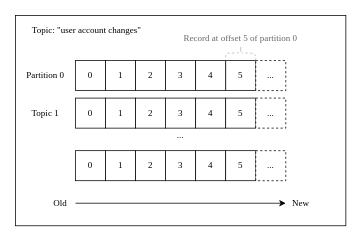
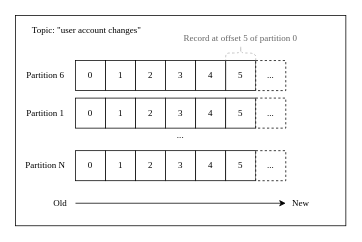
(45, 75) -> (45, 75)
(45, 113) -> (45, 113)
none -> (45, 165)
